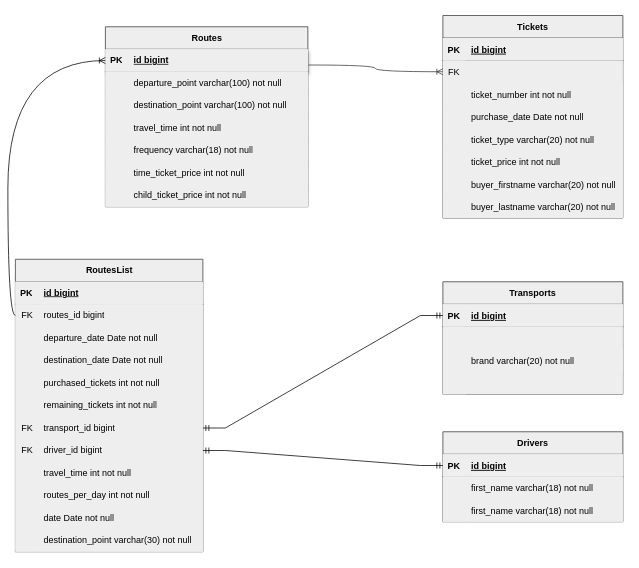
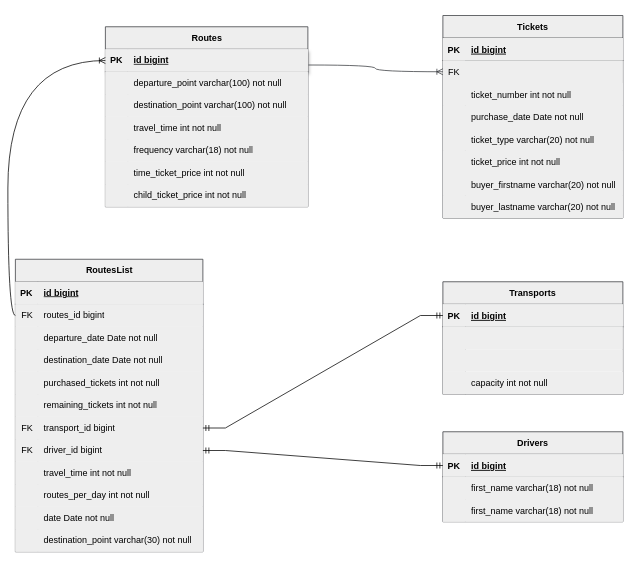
(544, 360) -> none
none -> (544, 383)
